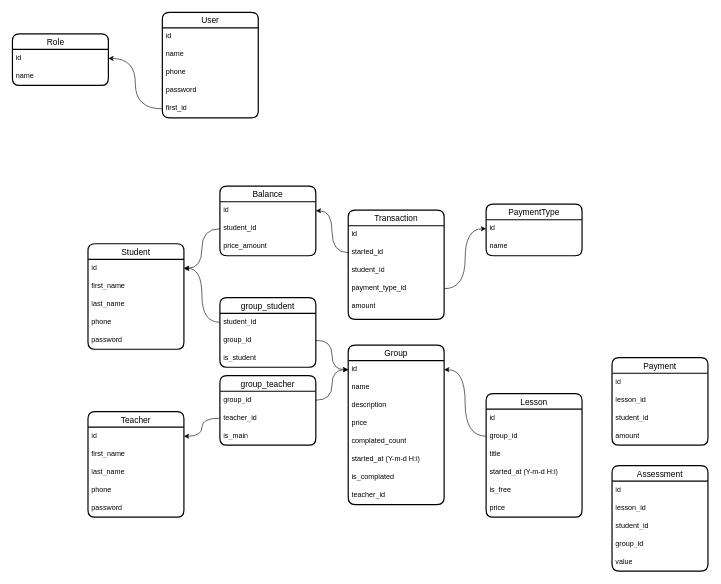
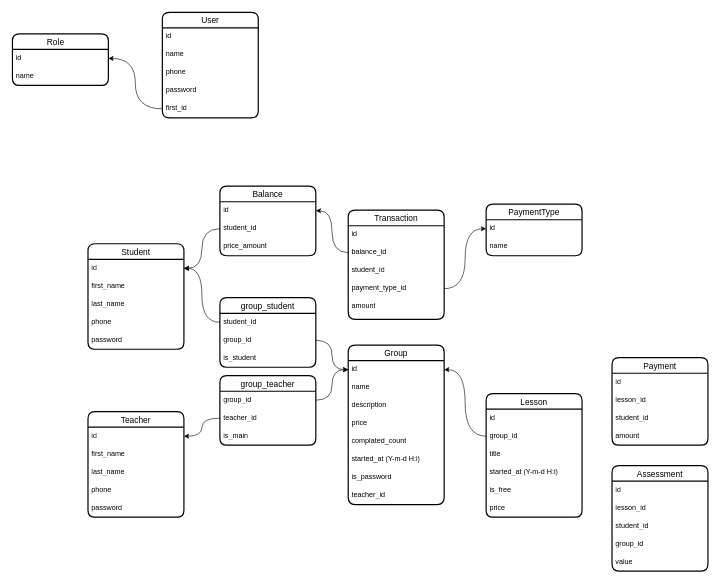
(371, 252) -> (370, 252)
(374, 477) -> (373, 477)
